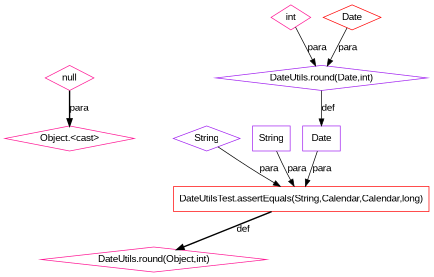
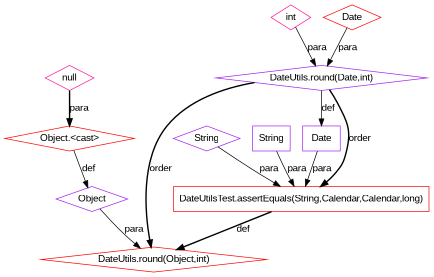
none -> (162, 134)
none -> (349, 137)
(70, 138) -> (70, 138)
none -> (92, 199)
(154, 260) -> (154, 260)
